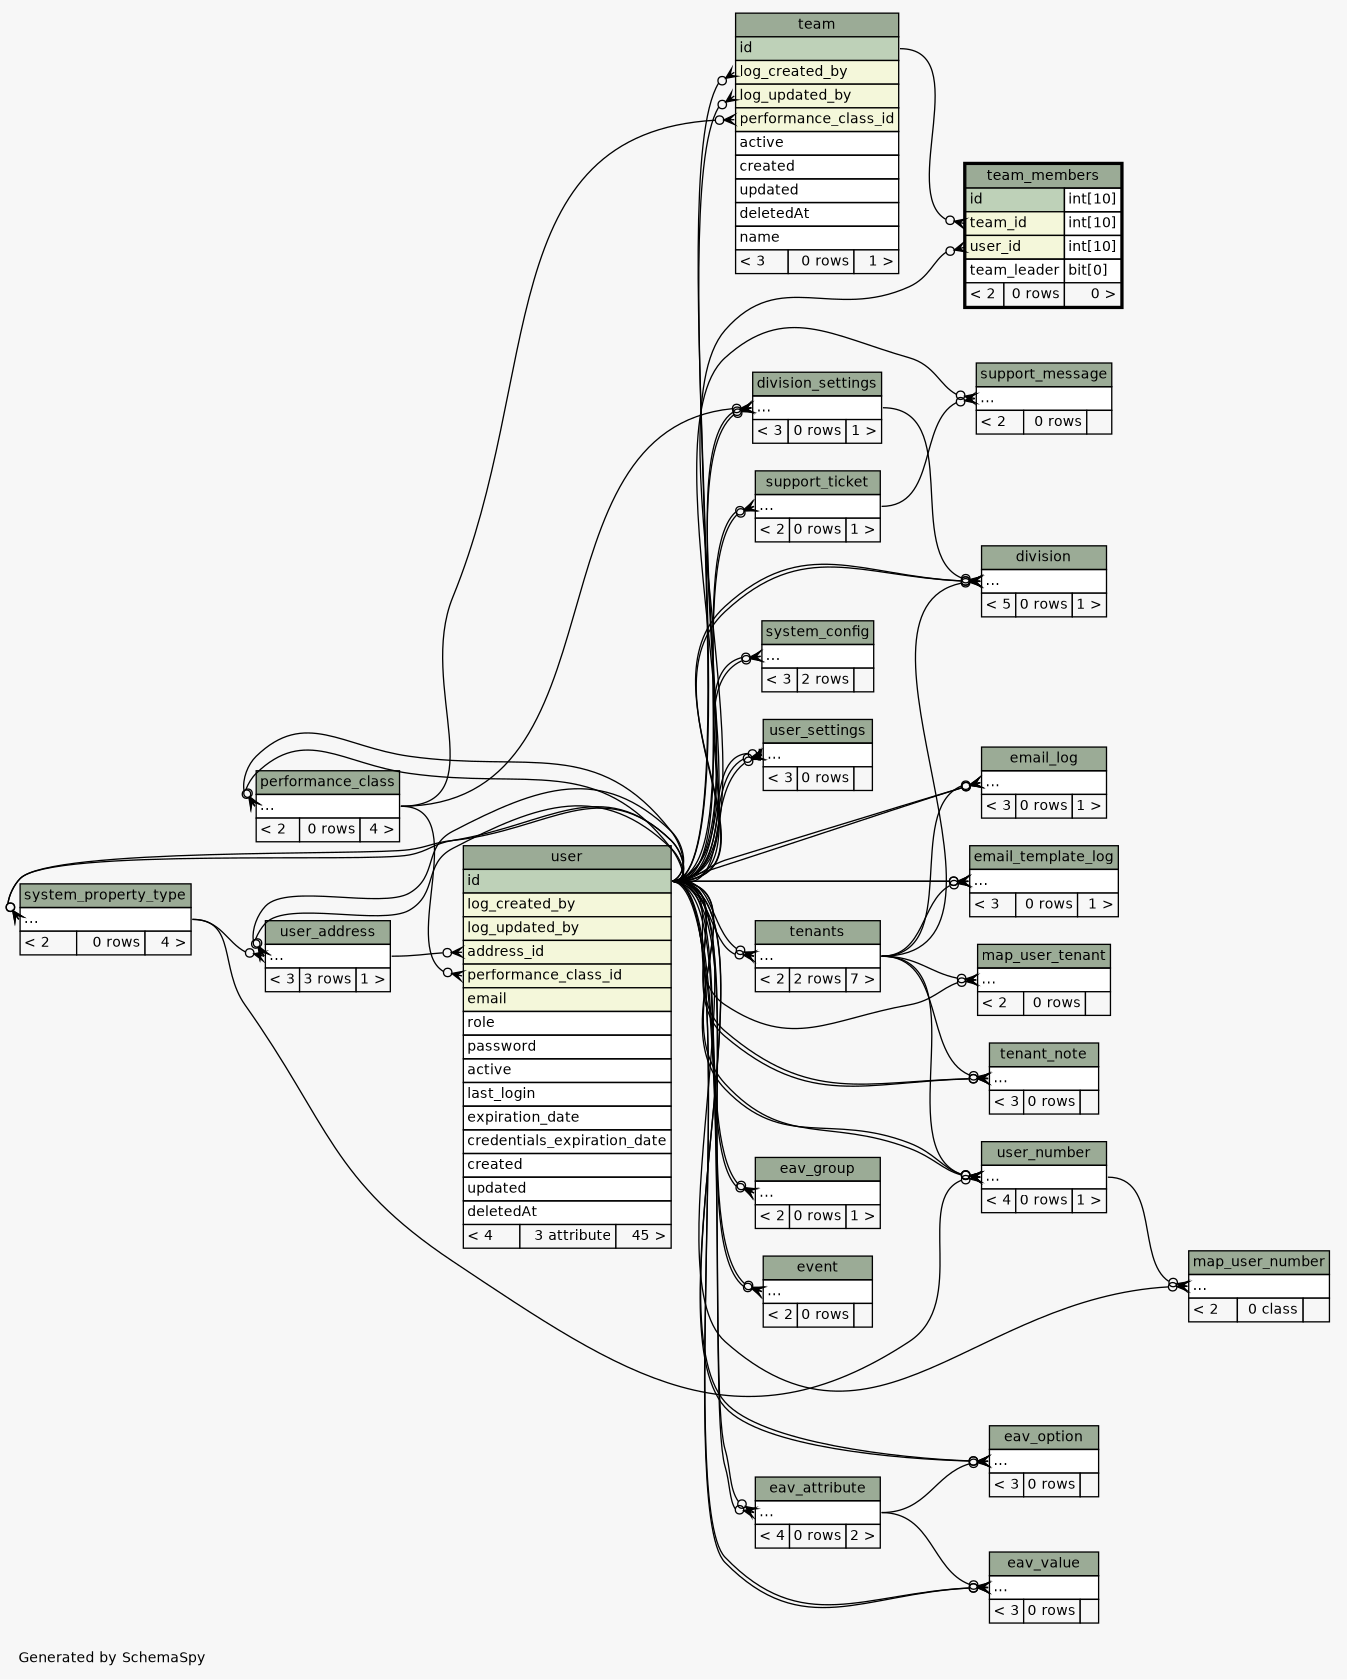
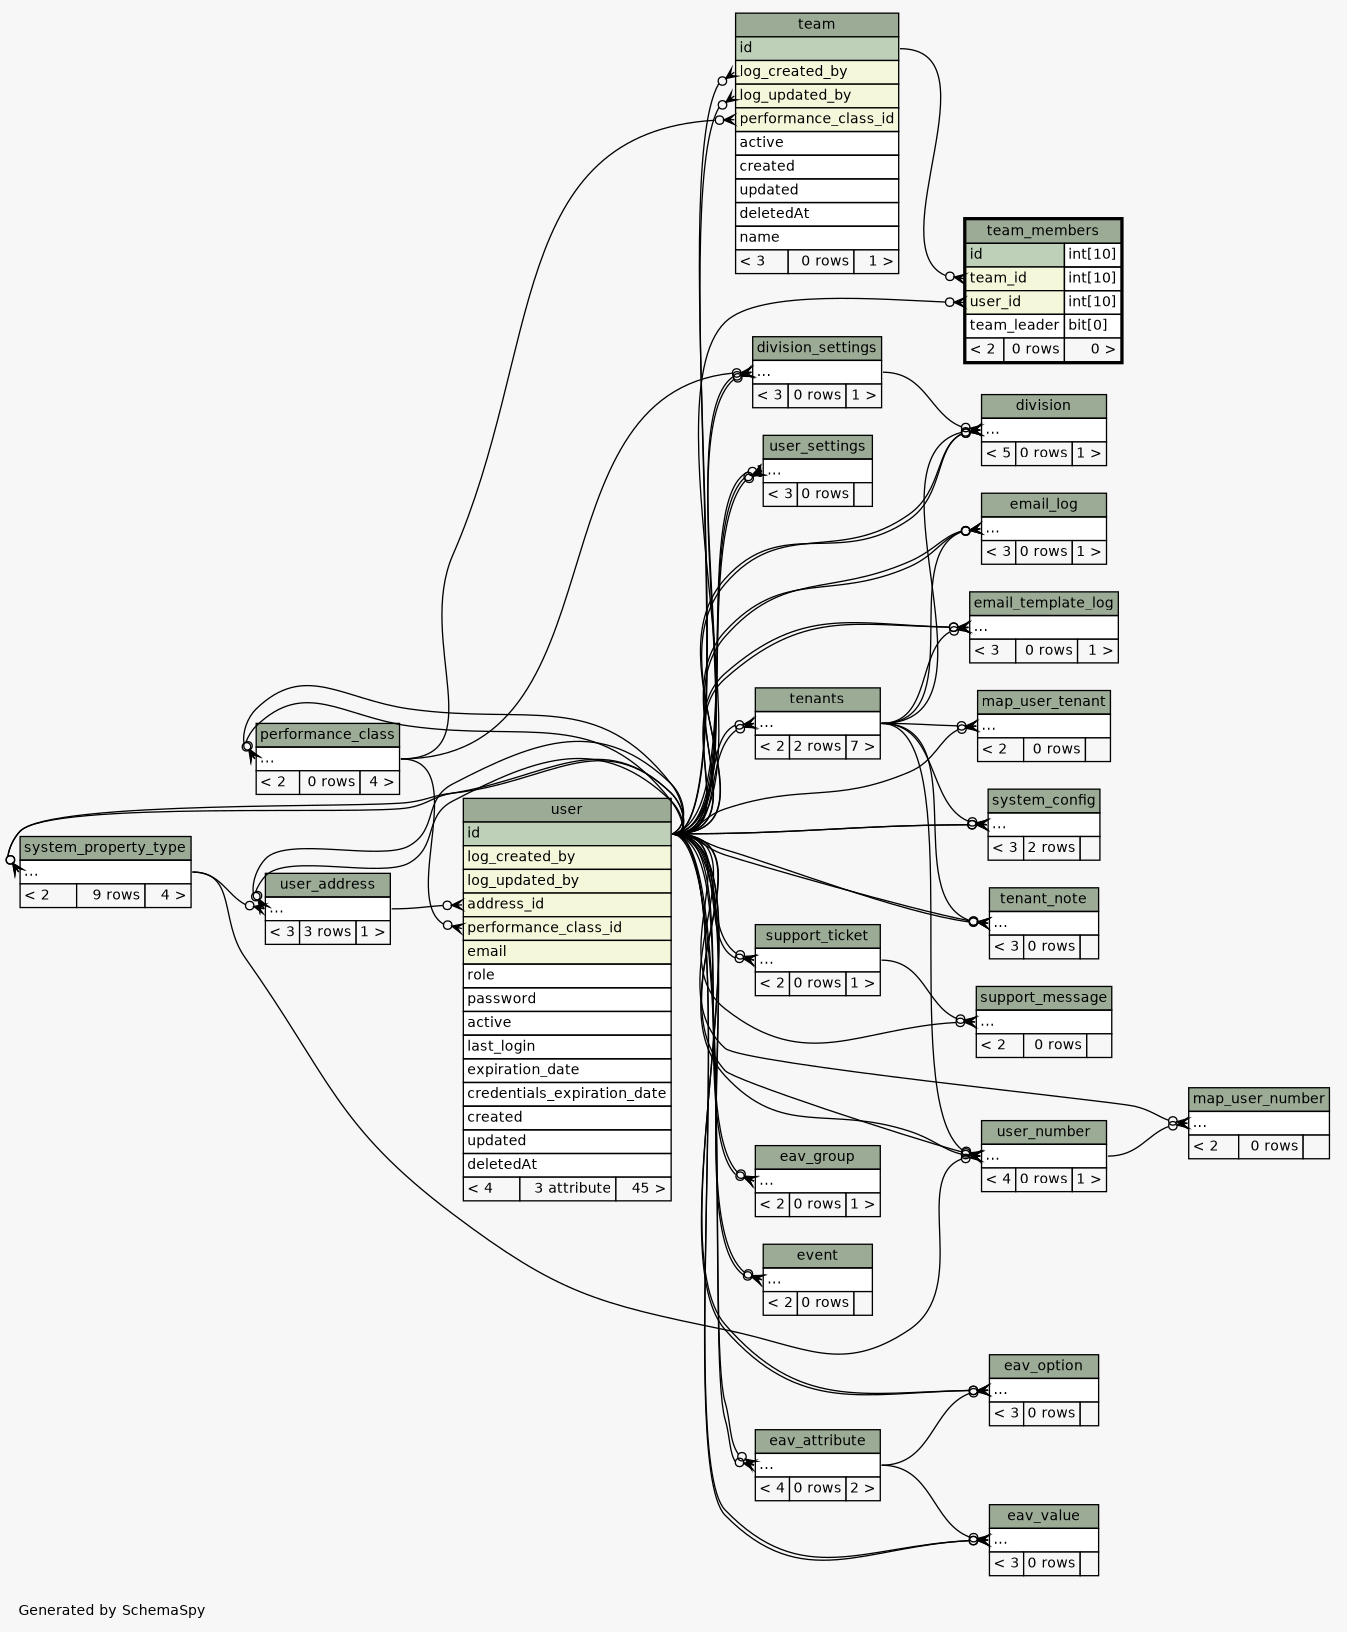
none -> (941, 791)
(117, 942) -> (117, 895)
(1274, 1309) -> (1275, 1146)
